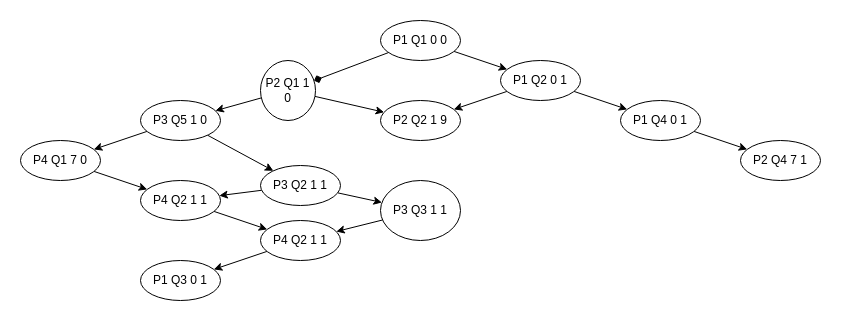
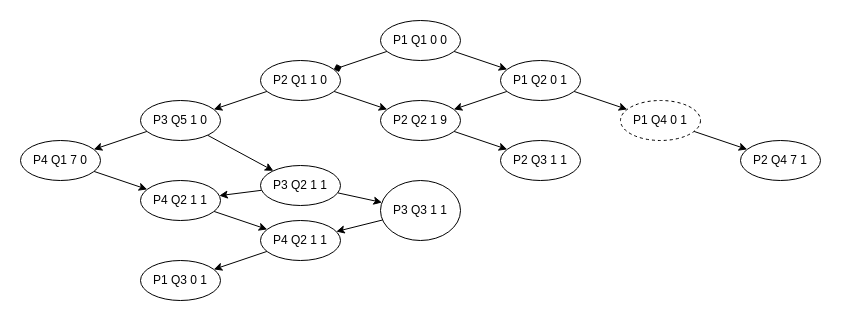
(288, 91) -> (301, 81)
(661, 121) -> (661, 121)
none -> (477, 139)
none -> (541, 161)
